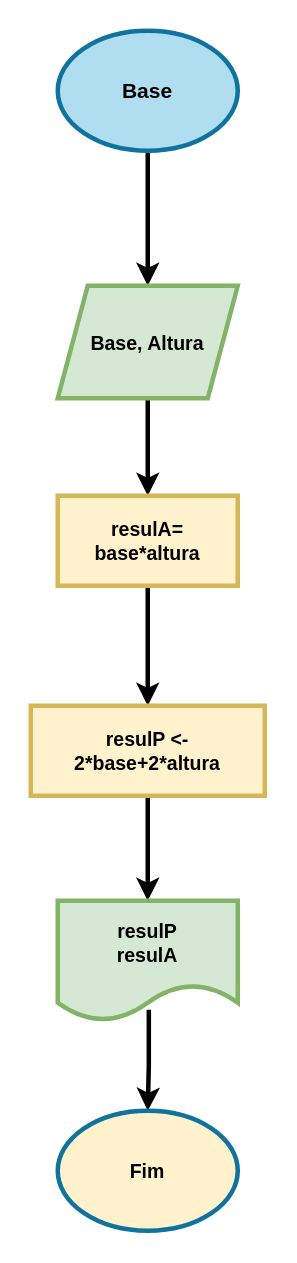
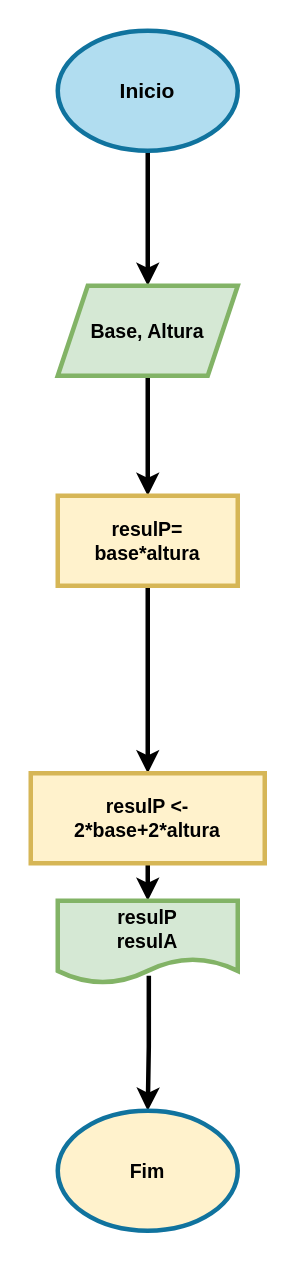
(148, 91) -> (148, 91)
(148, 342) -> (148, 331)
(148, 541) -> (148, 541)
(148, 751) -> (148, 818)
(148, 961) -> (148, 942)
